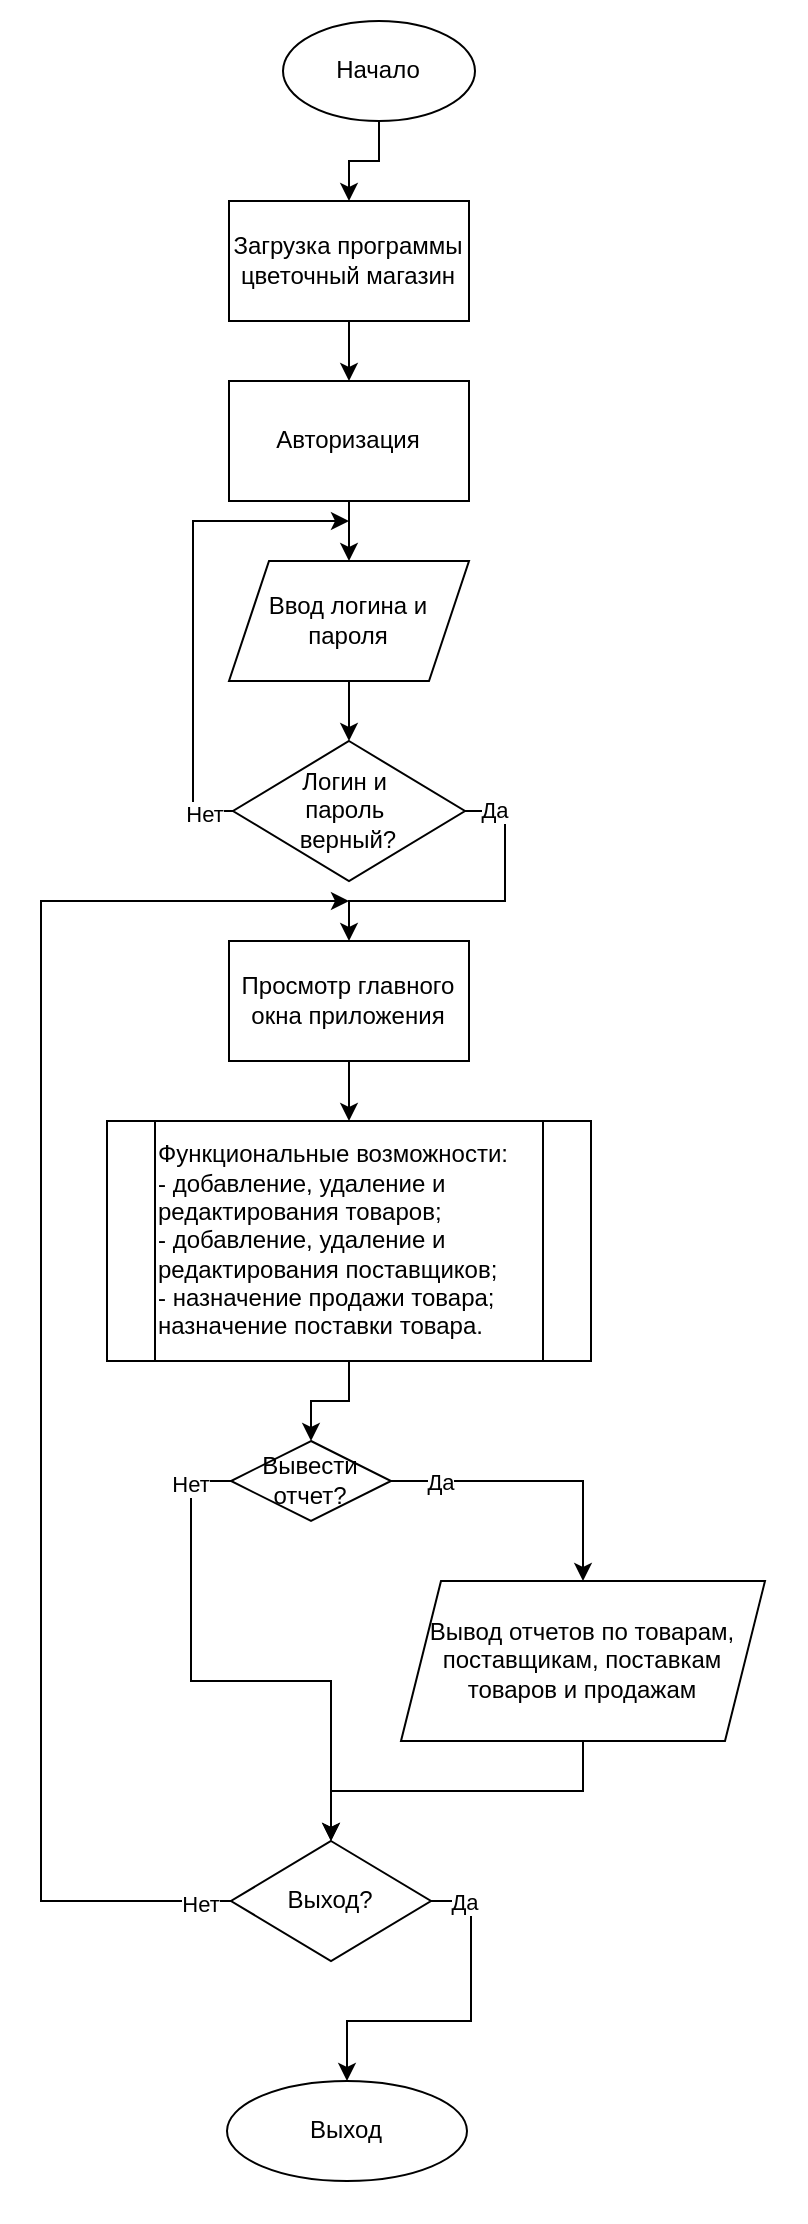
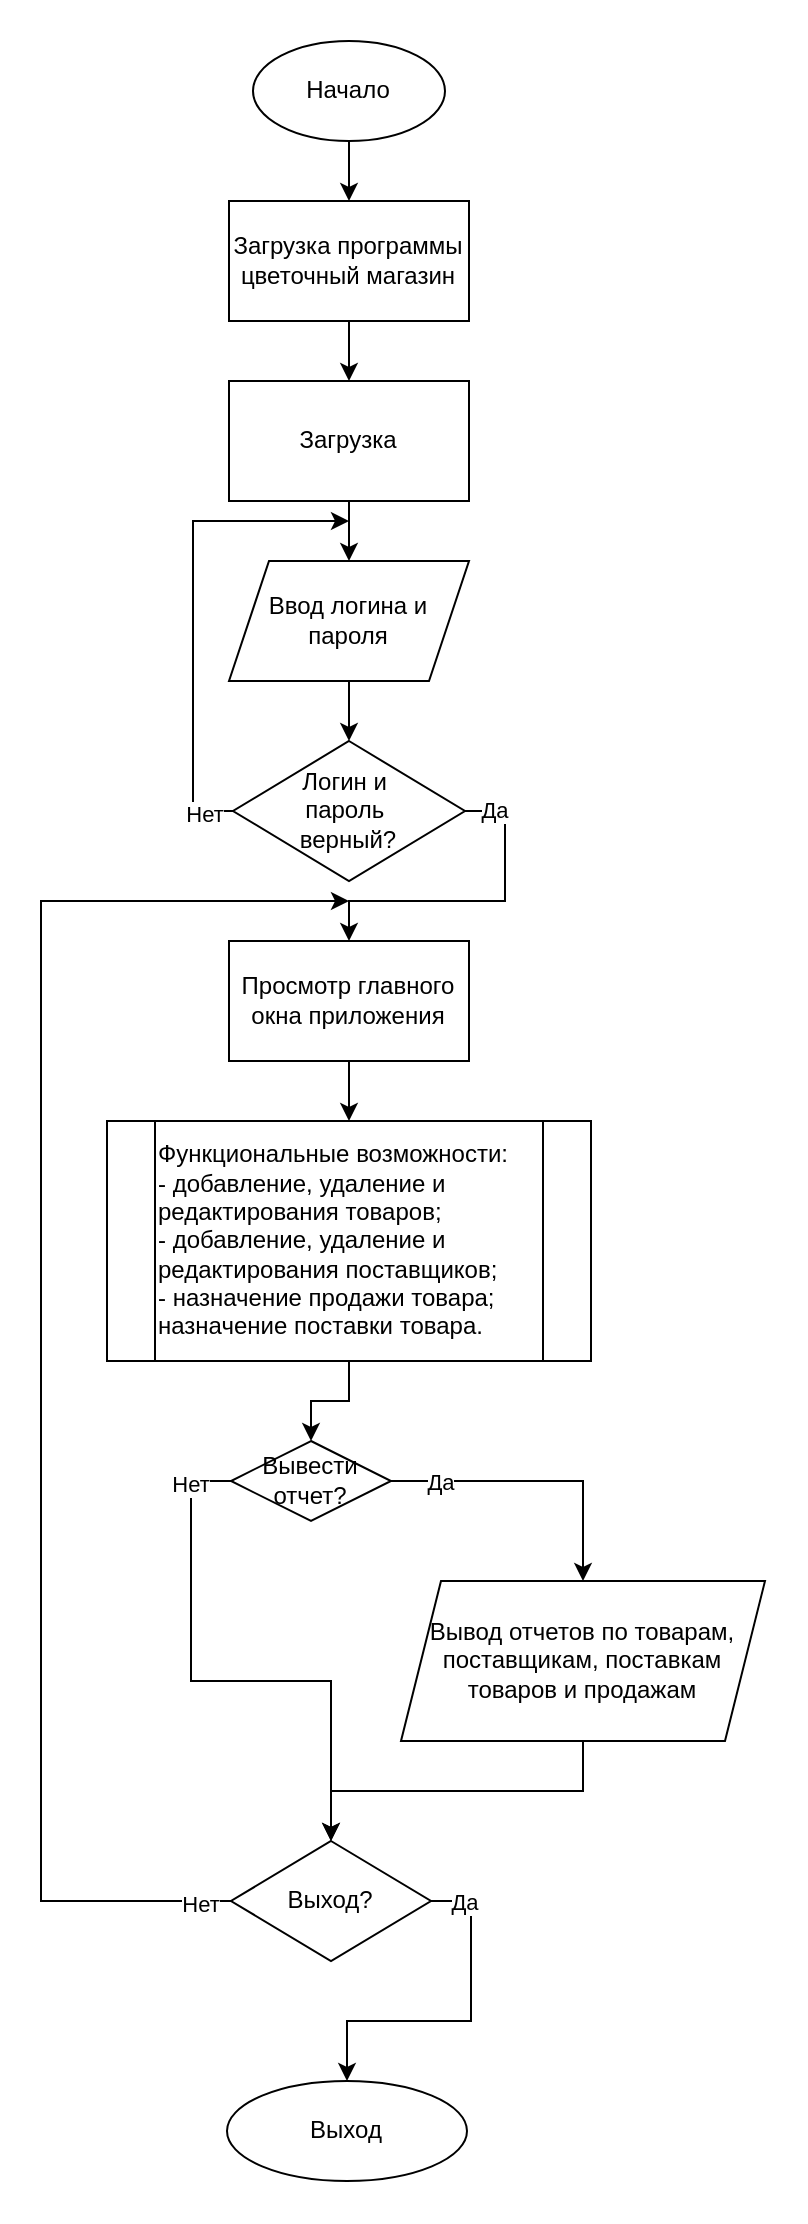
(379, 71) -> (349, 91)
(349, 441) -> (349, 441)
